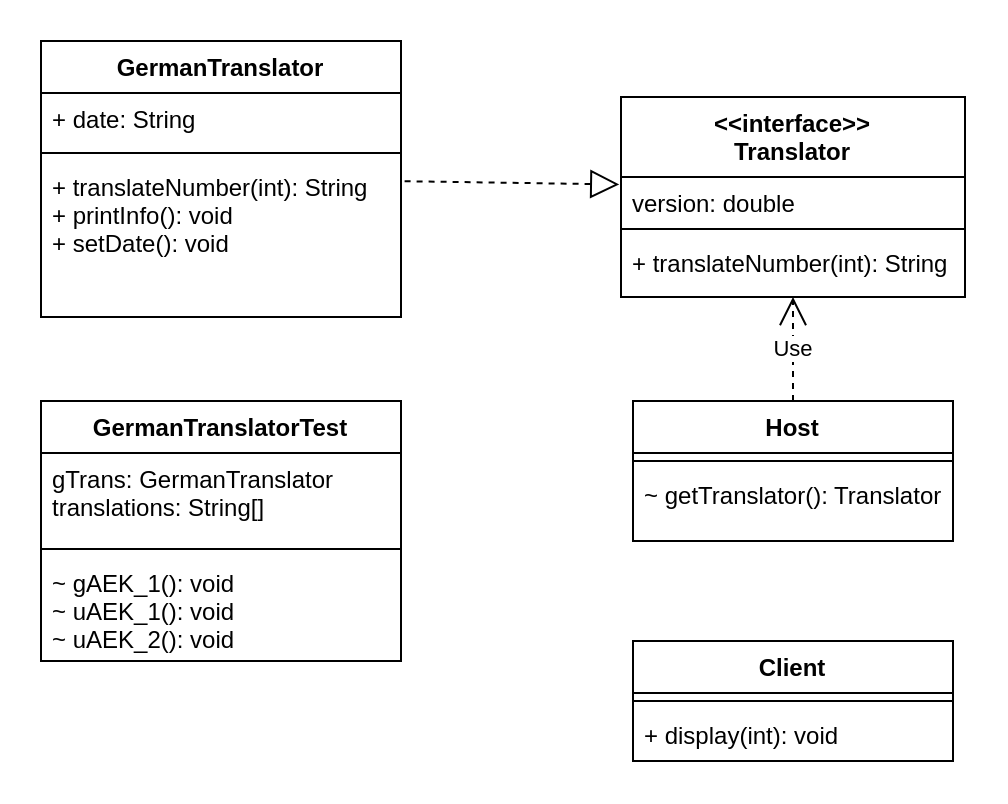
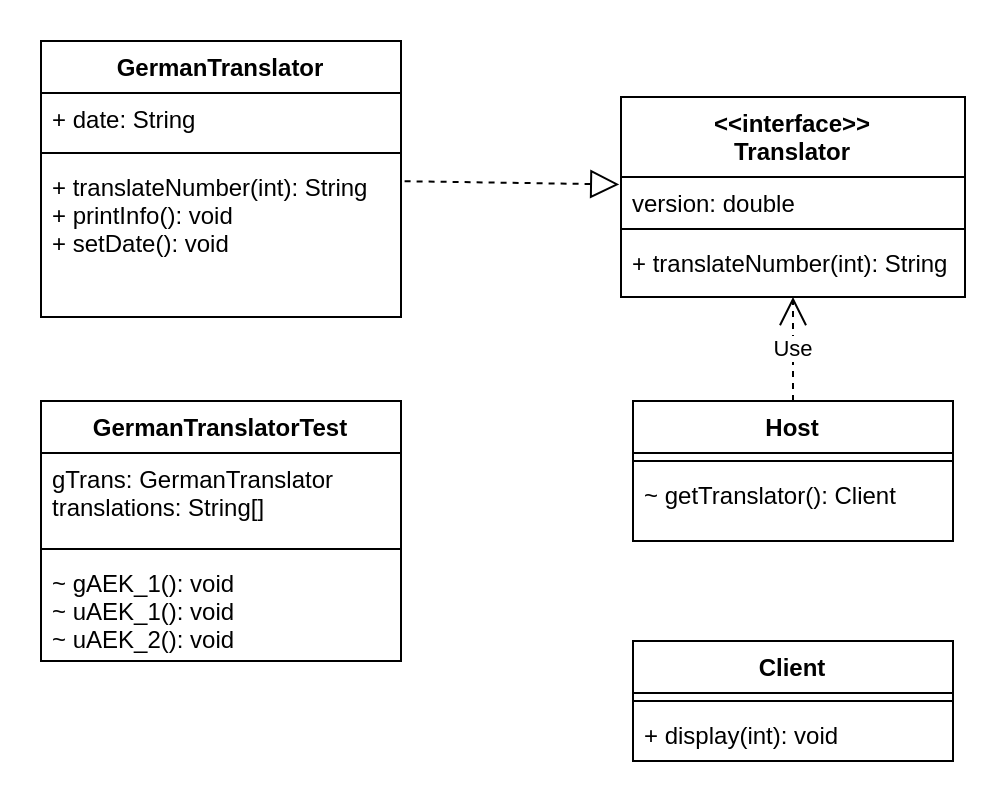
(823, 496) -> (793, 496)
